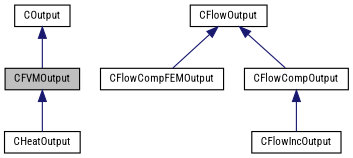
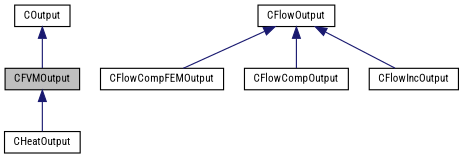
(296, 117) -> (360, 50)
